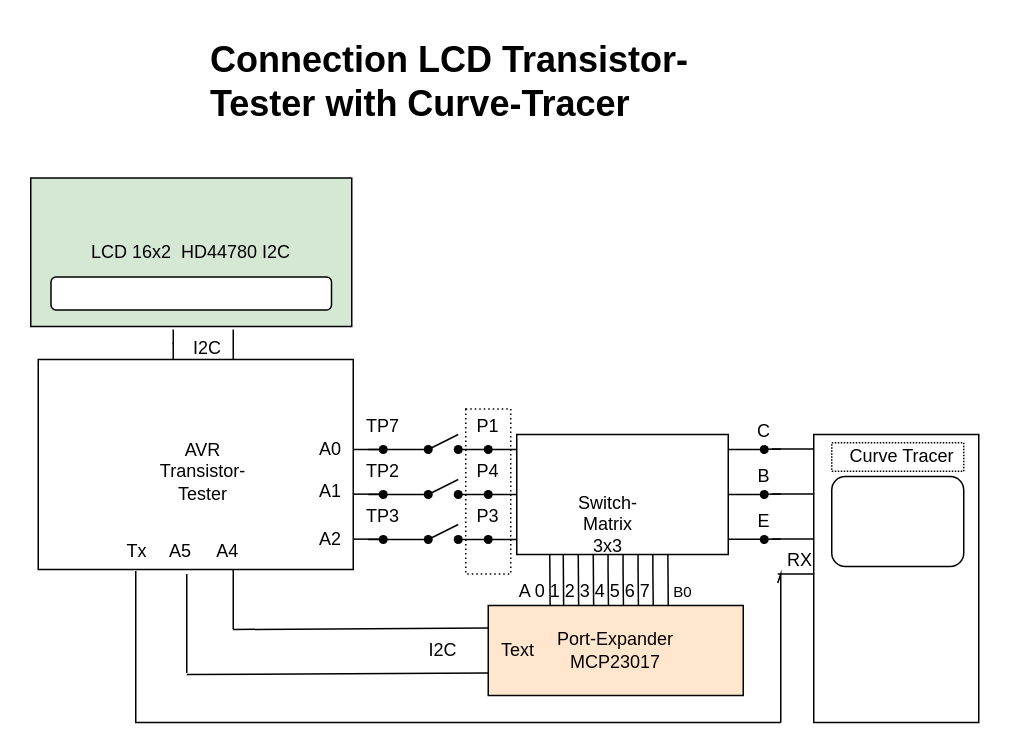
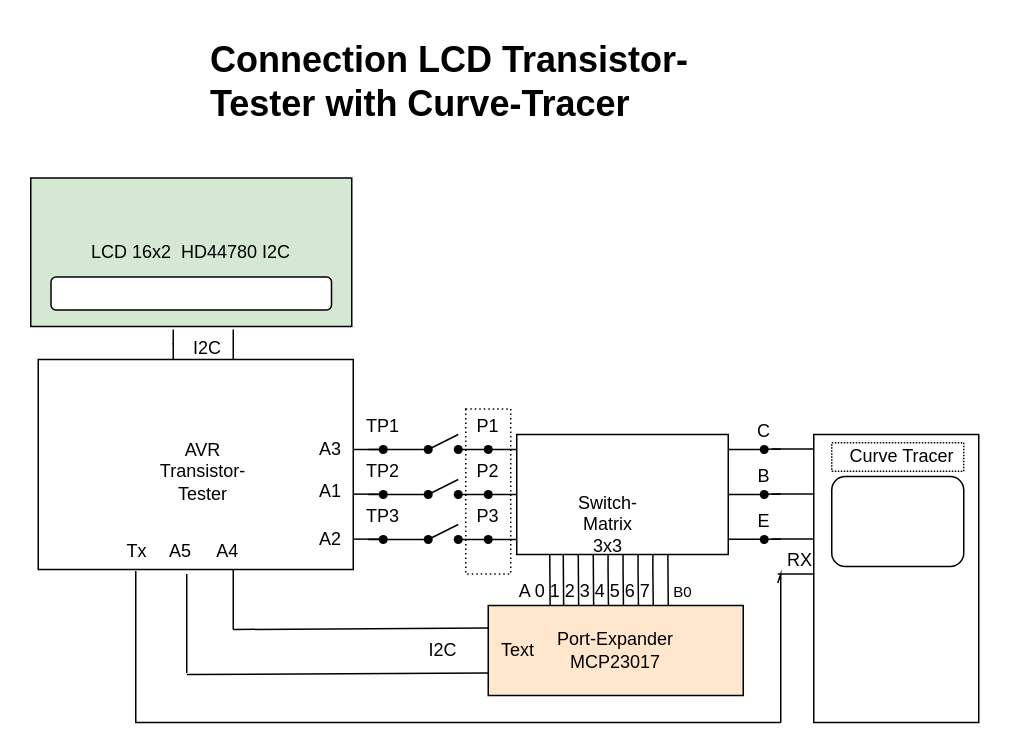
(383, 427) -> (383, 427)
(331, 449) -> (331, 449)
(488, 472) -> (488, 472)
